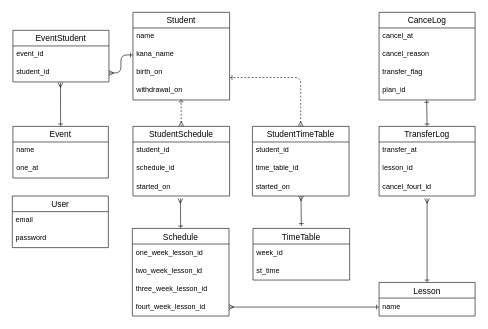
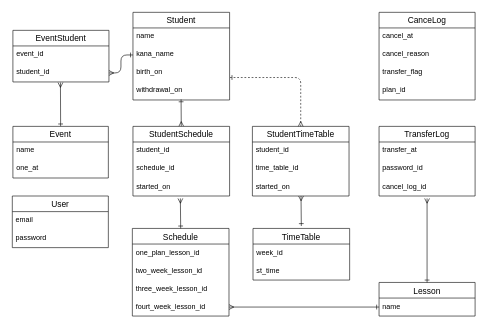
(181, 114) -> (181, 114)
(427, 114) -> none
(398, 168) -> (403, 168)
(411, 186) -> (406, 186)
(170, 252) -> (169, 252)
